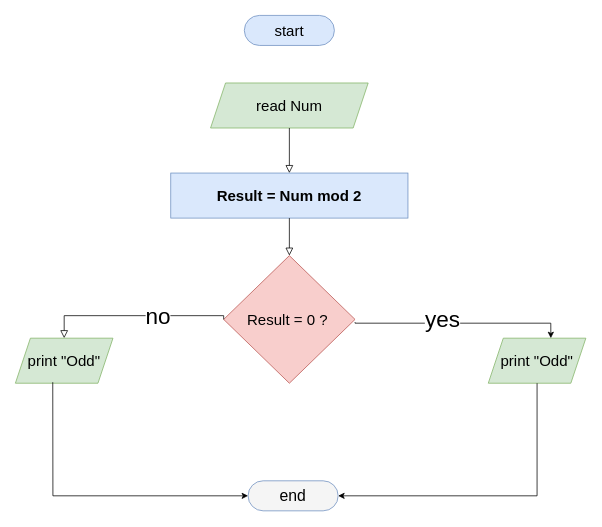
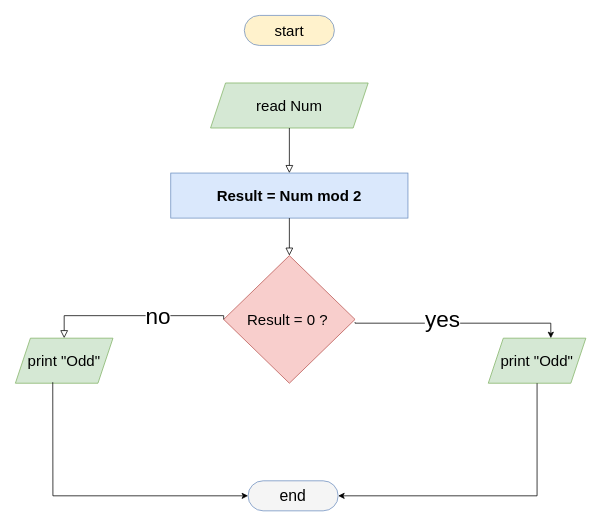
(289, 30) -> (289, 30)
